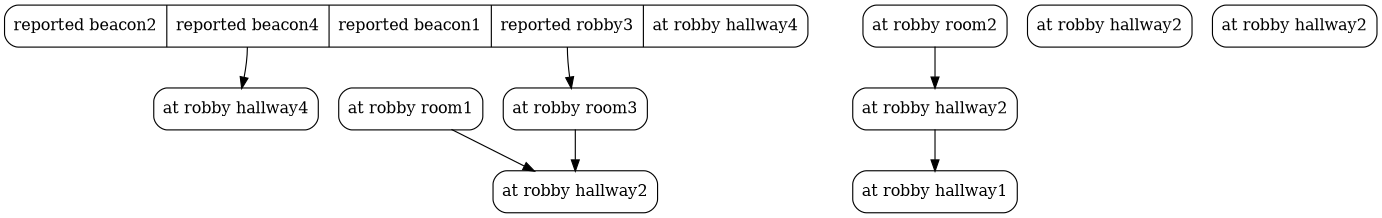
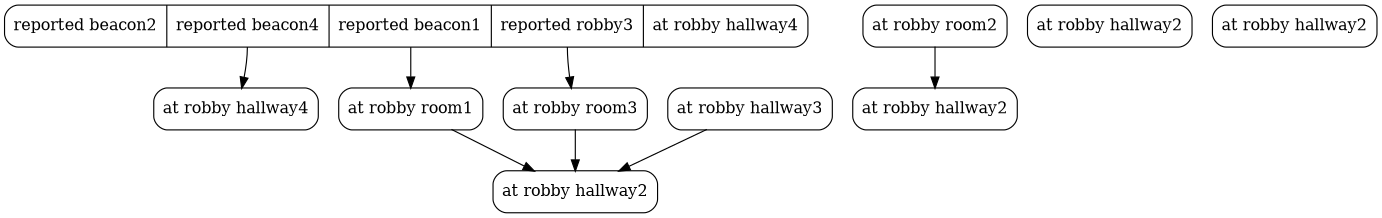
none -> (411, 62)
none -> (750, 109)
(935, 192) -> none
